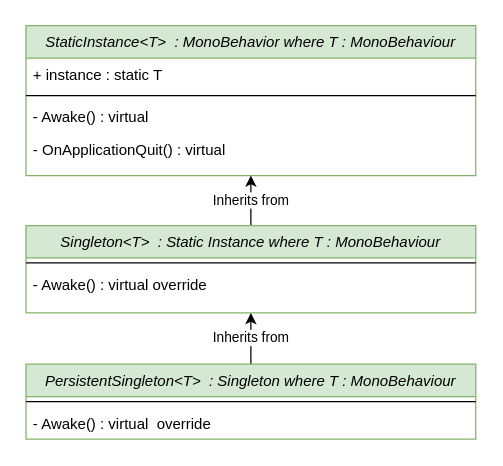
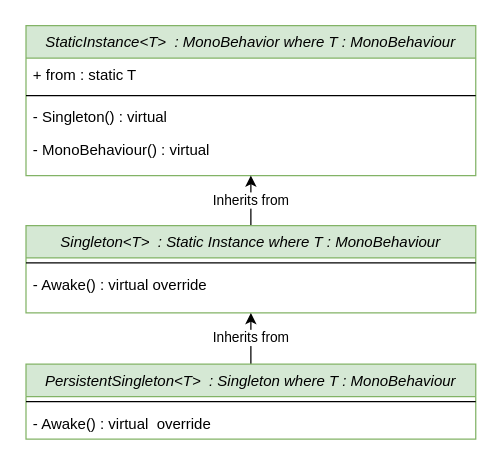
(107, 75) -> (92, 75)
(101, 118) -> (114, 118)
(143, 150) -> (132, 150)
